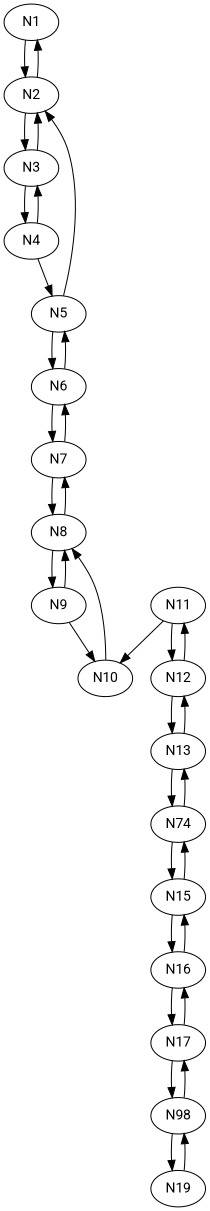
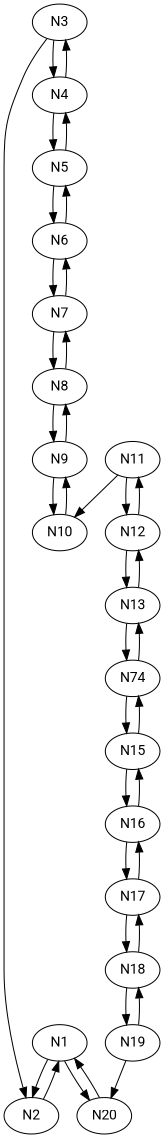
(25, 126) -> none
(75, 206) -> (67, 137)
(101, 606) -> (67, 501)
none -> (104, 1116)
(178, 1116) -> (133, 970)
